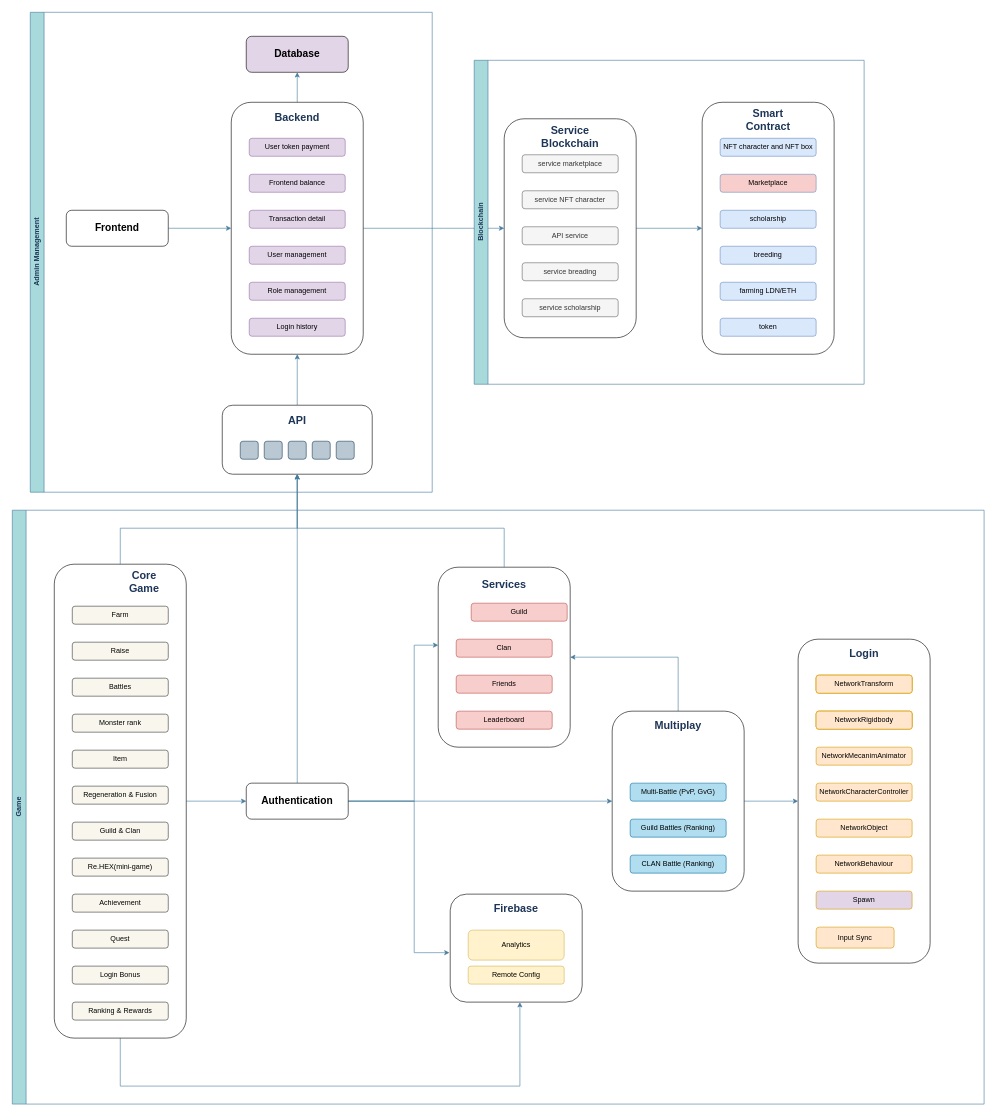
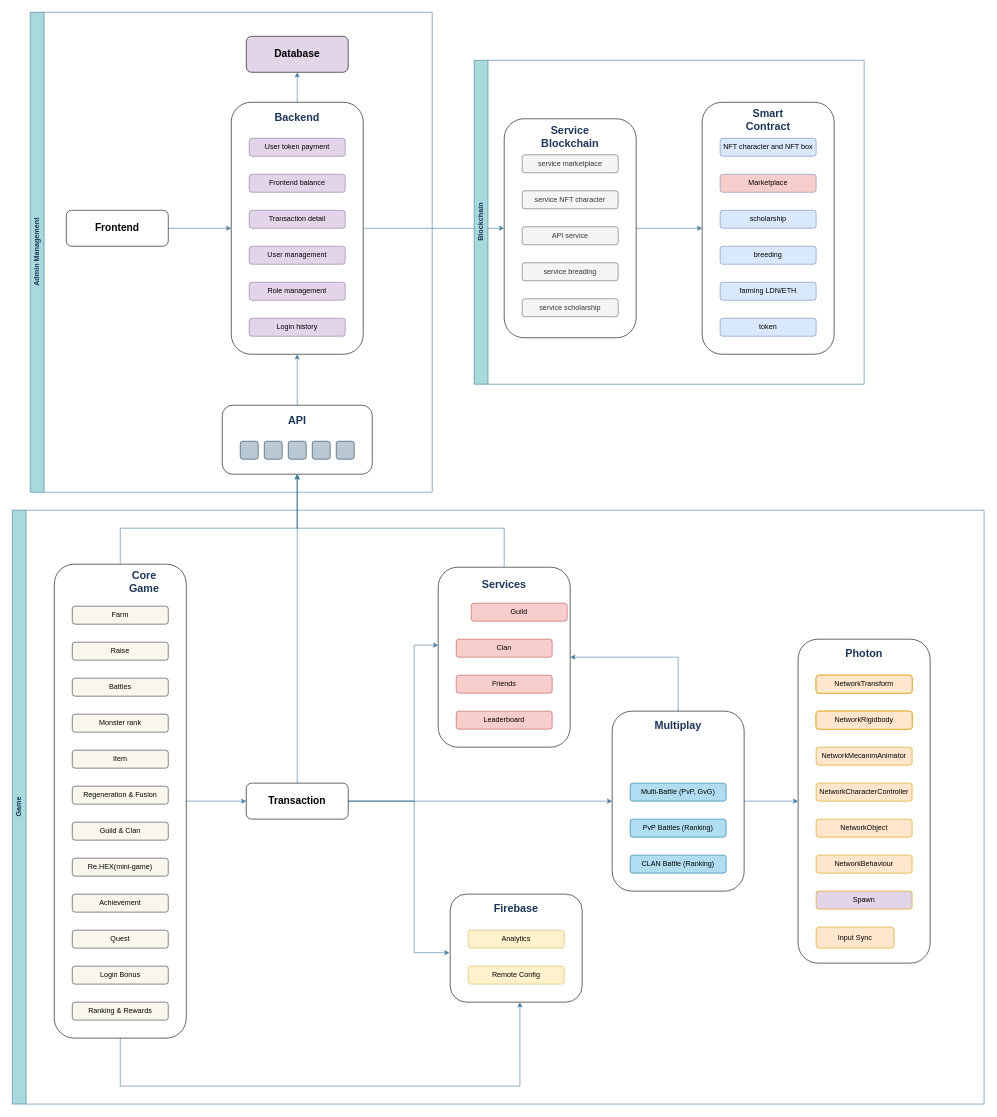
(864, 654) -> (864, 654)
(297, 801) -> (297, 801)
(678, 828) -> (678, 828)
(516, 945) -> (516, 939)
